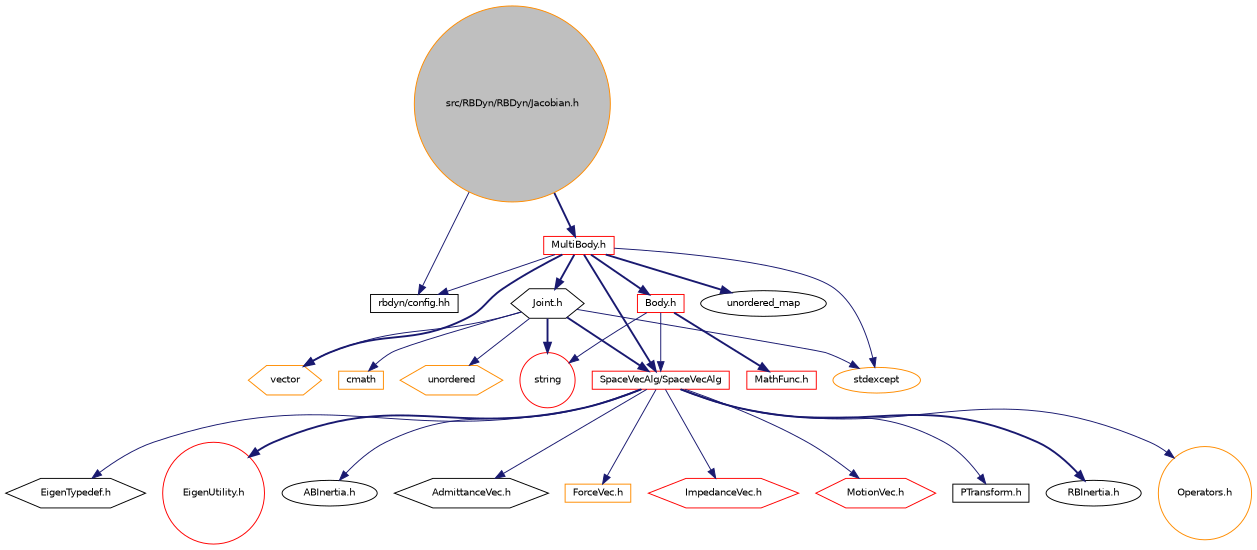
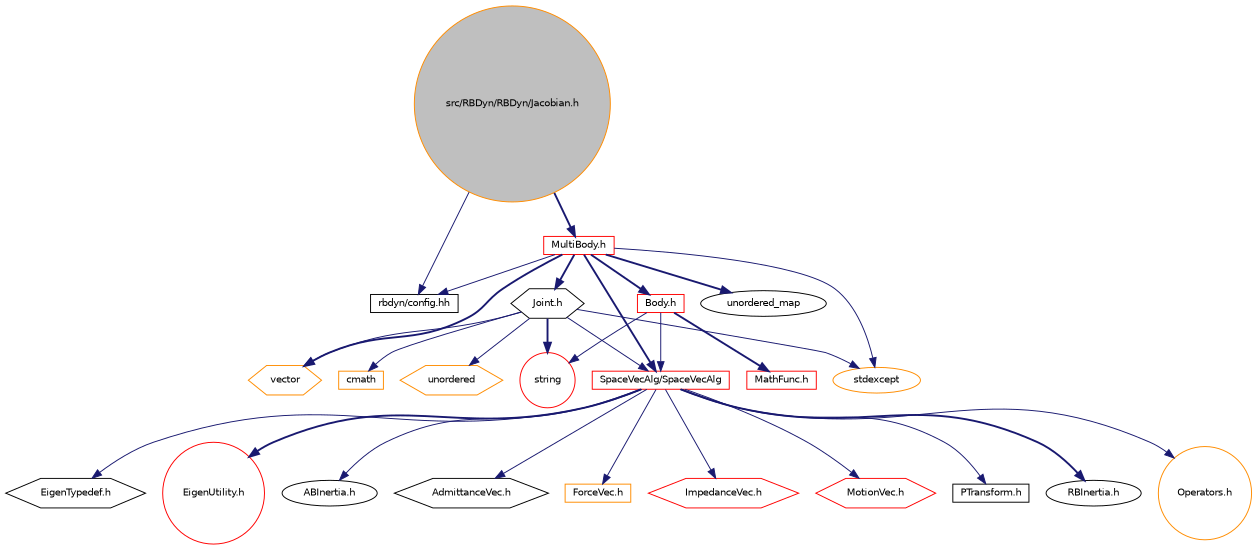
(609, 345) -> (609, 345)
